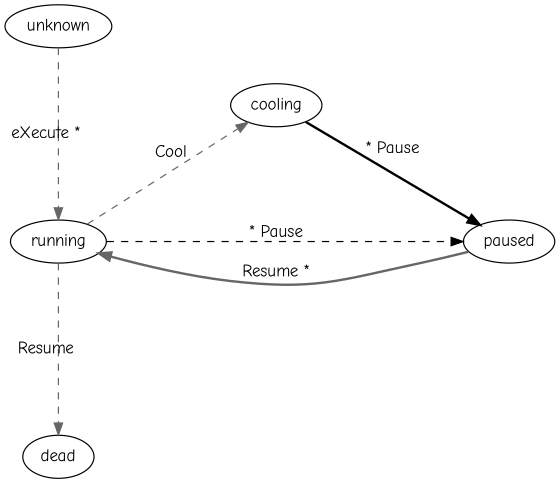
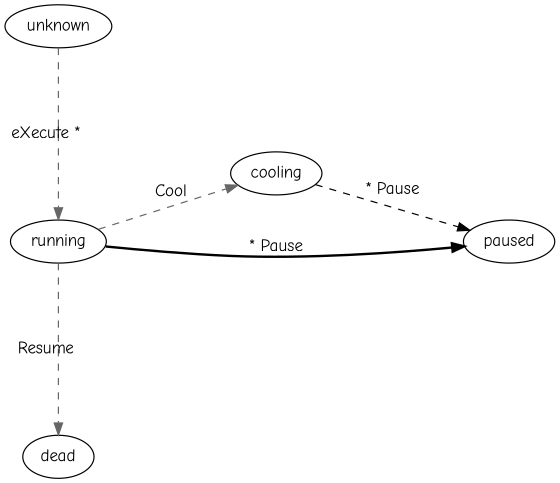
(388, 170) -> (387, 206)
(279, 242) -> (279, 257)
(290, 285) -> none
